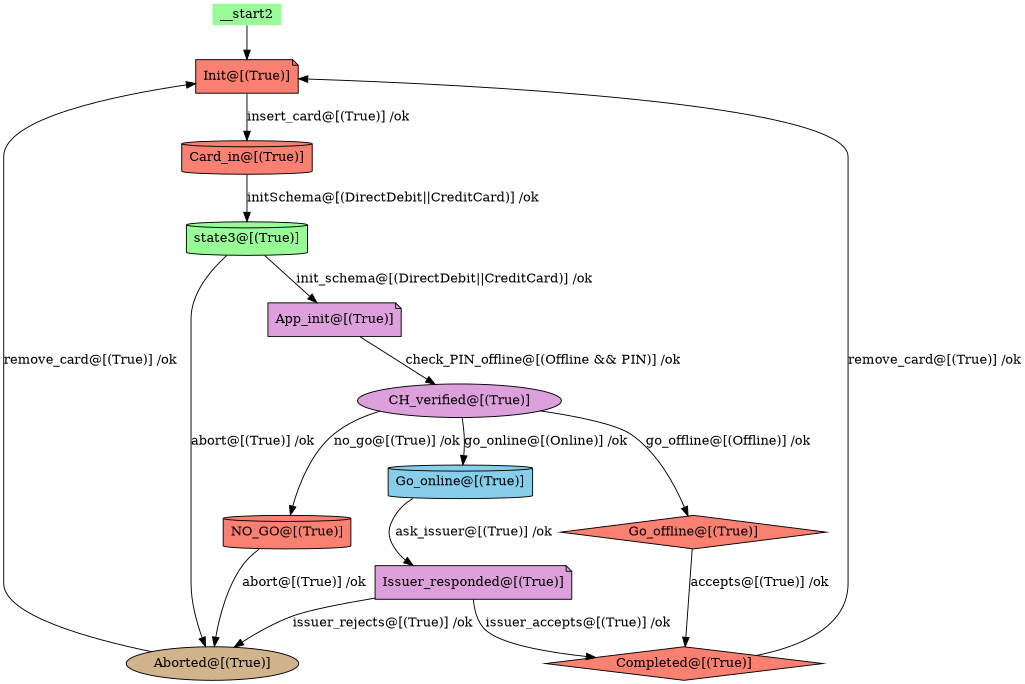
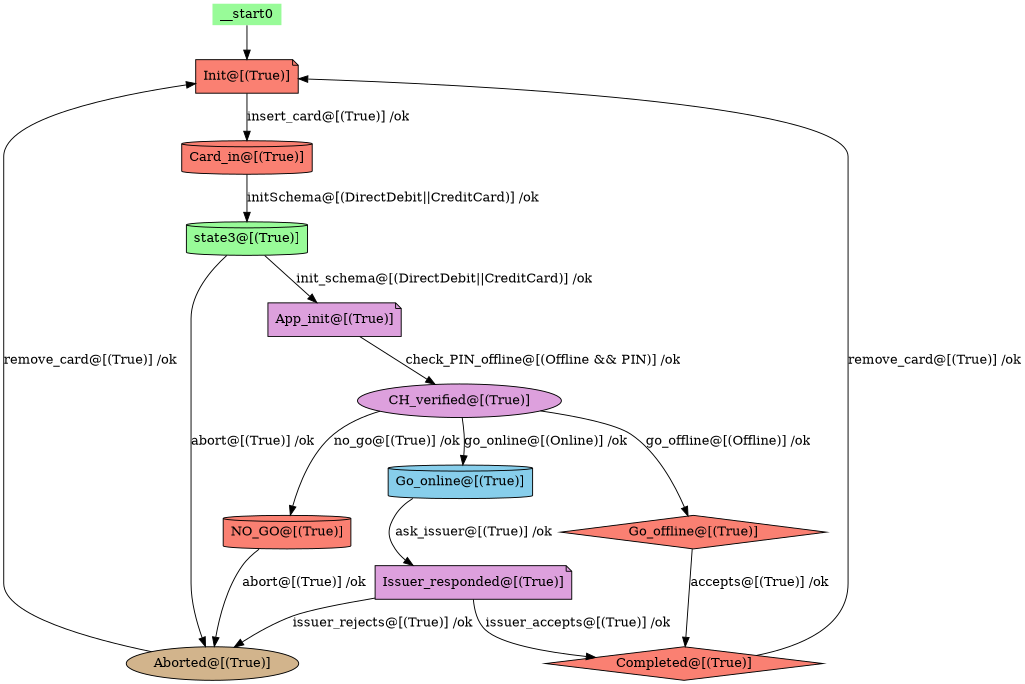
(247, 14) -> (247, 14)
